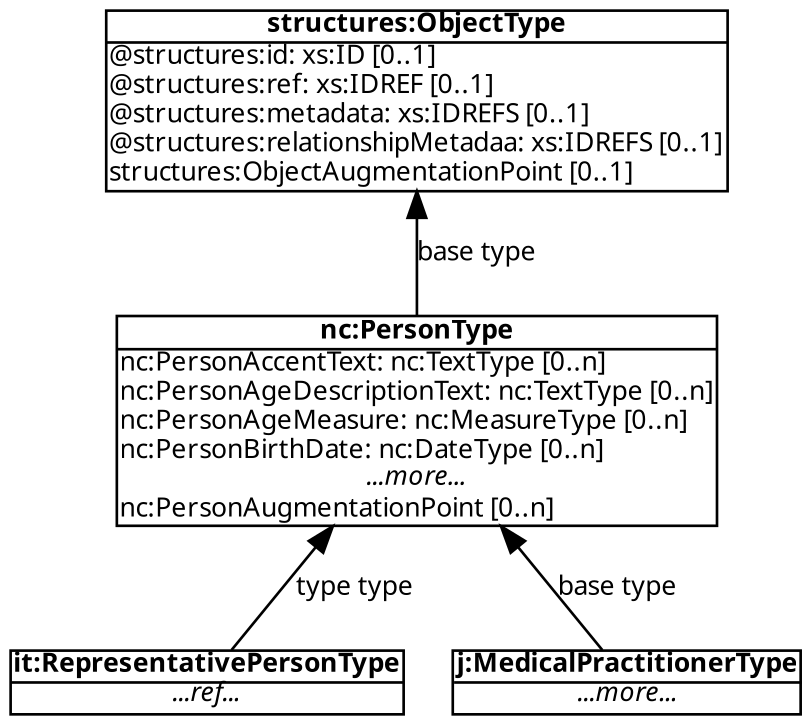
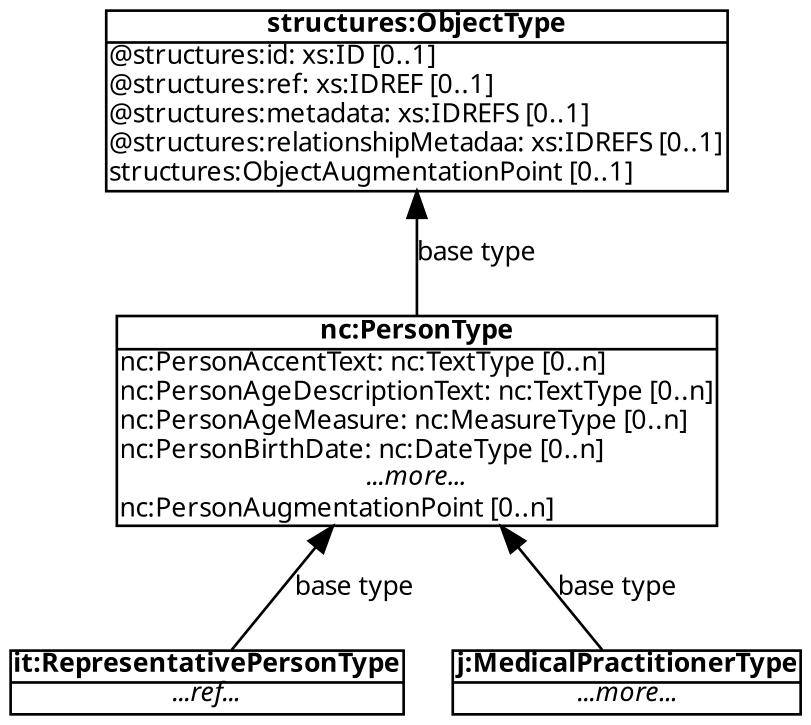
(356, 588) -> (356, 588)
